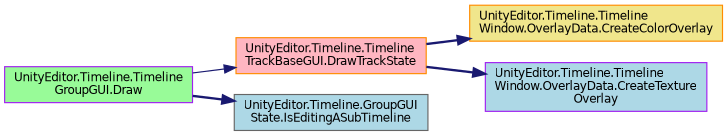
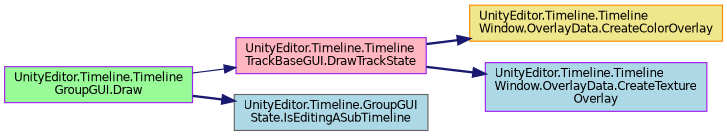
(331, 56) -> (331, 56)
